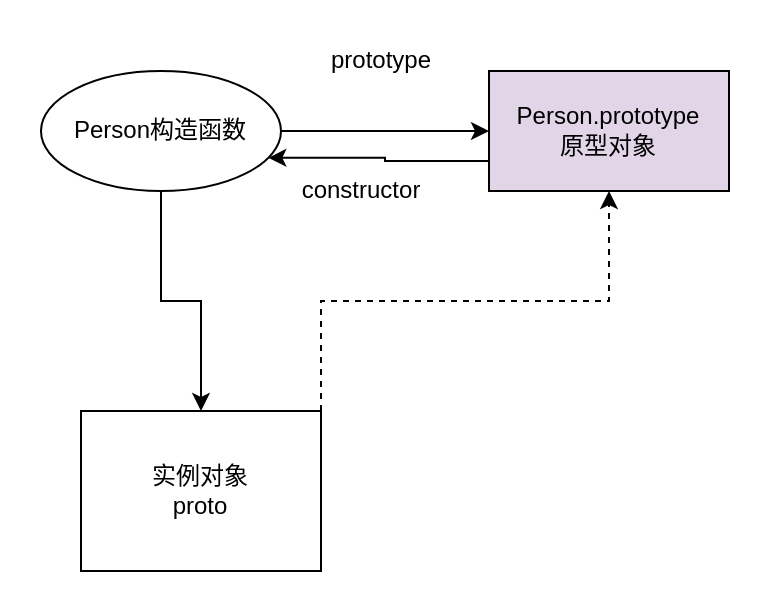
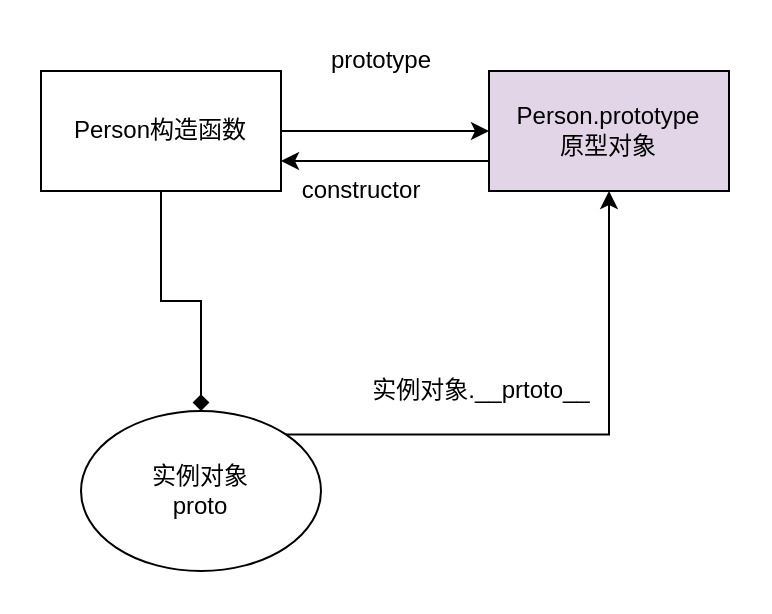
(161, 131) -> (161, 131)
(458, 301) -> (562, 434)
none -> (481, 391)
(201, 396) -> (201, 395)
(201, 491) -> (201, 491)
